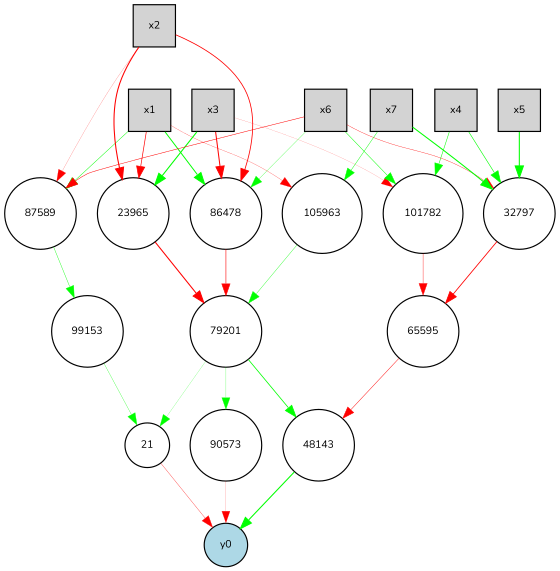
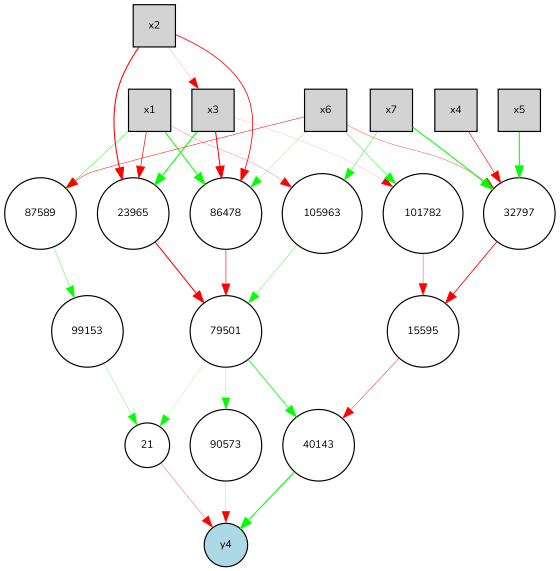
(98, 108) -> (180, 63)
(446, 142) -> none
(482, 152) -> (482, 152)
(226, 331) -> (226, 331)
(423, 331) -> (423, 331)
(319, 445) -> (319, 445)
(226, 545) -> (226, 545)
